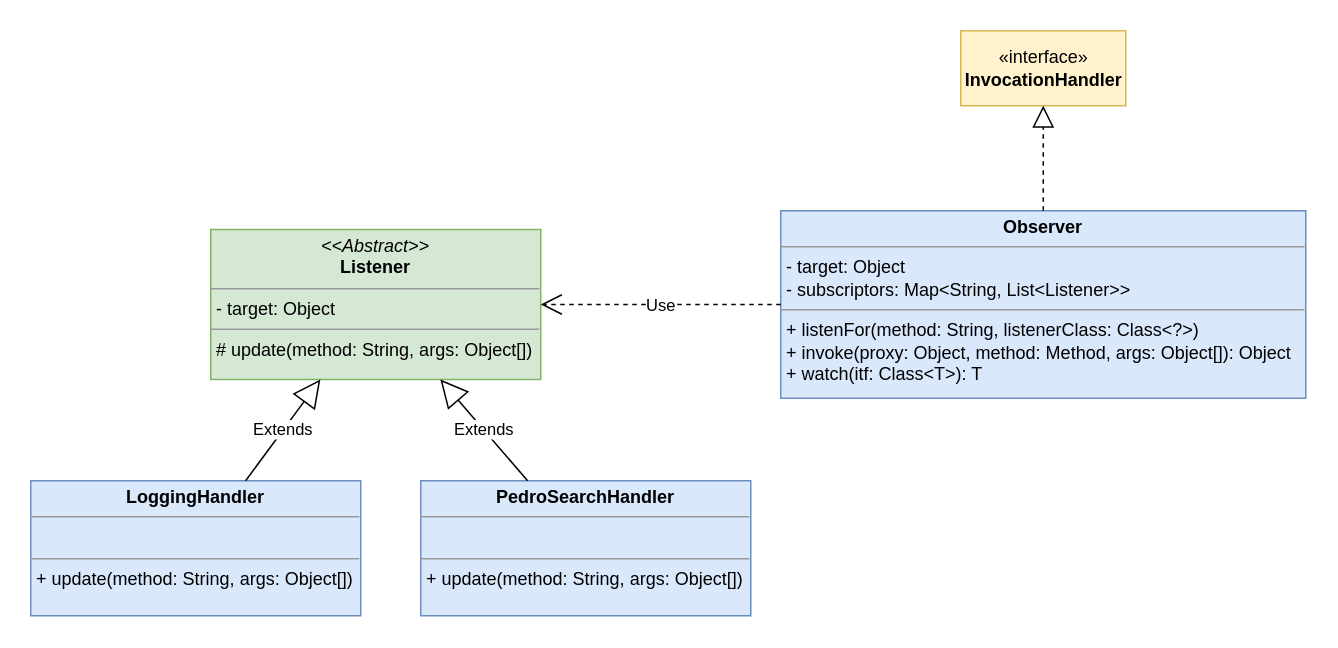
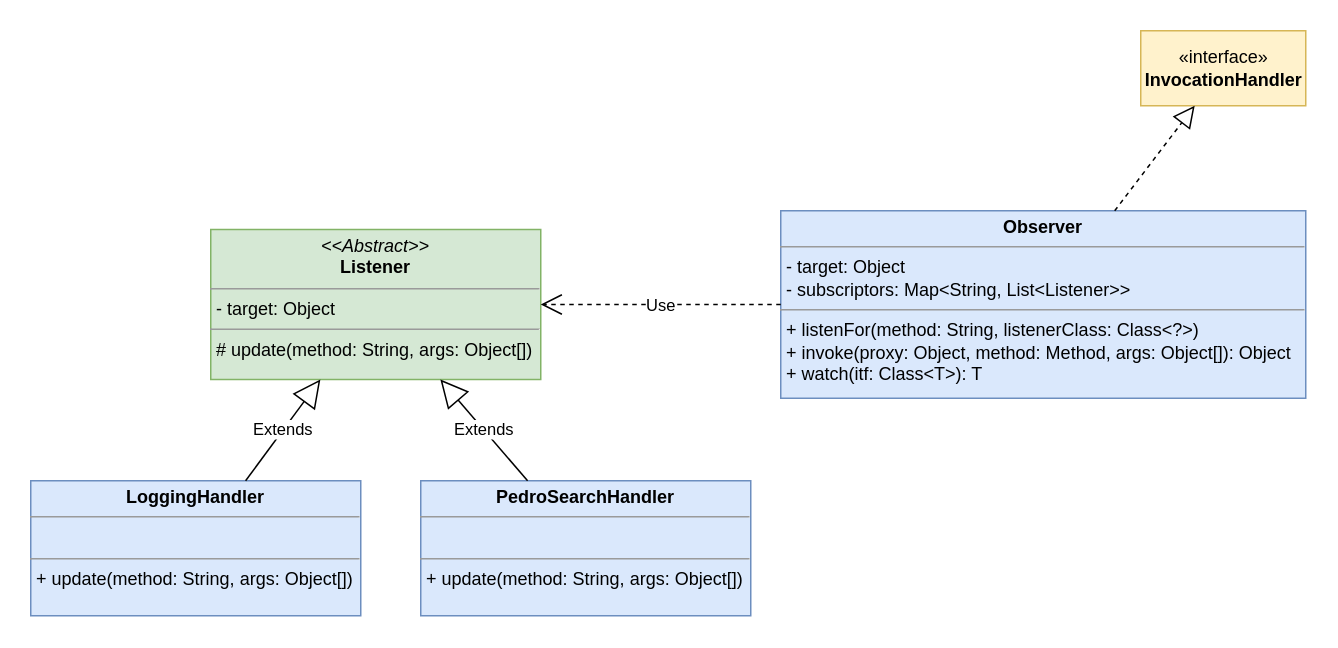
(1043, 68) -> (1223, 68)
